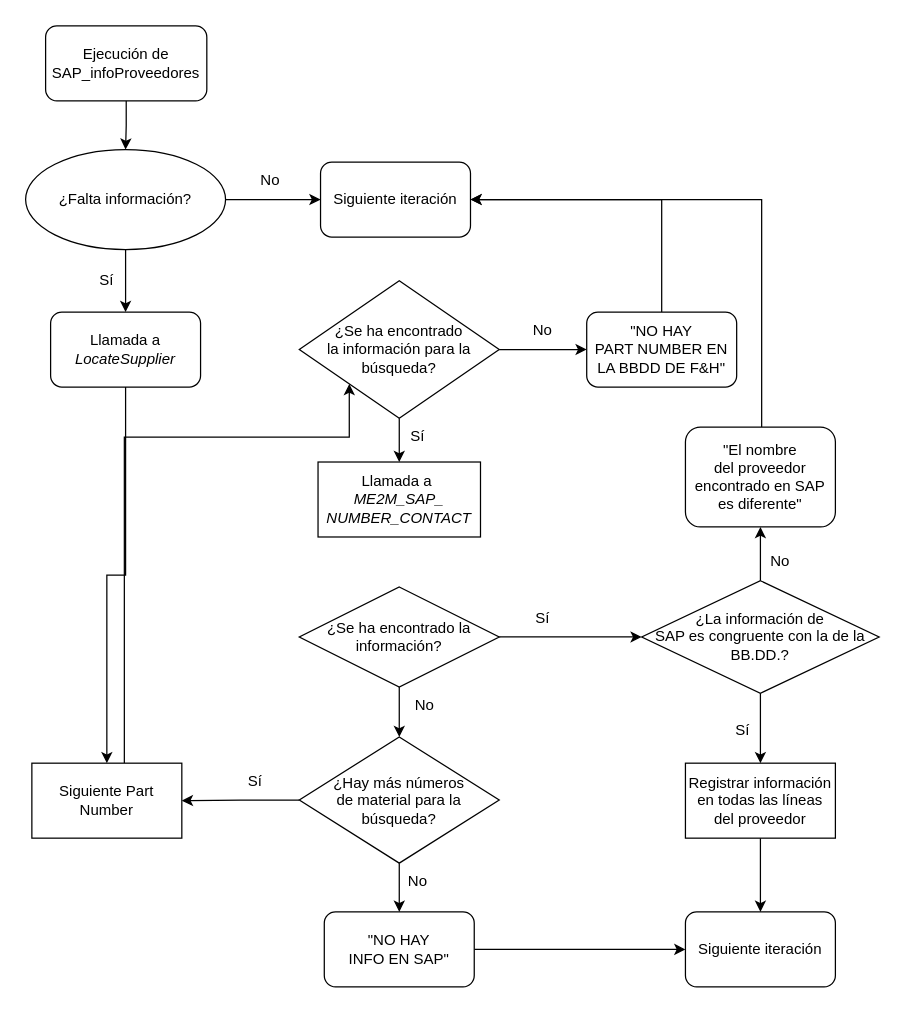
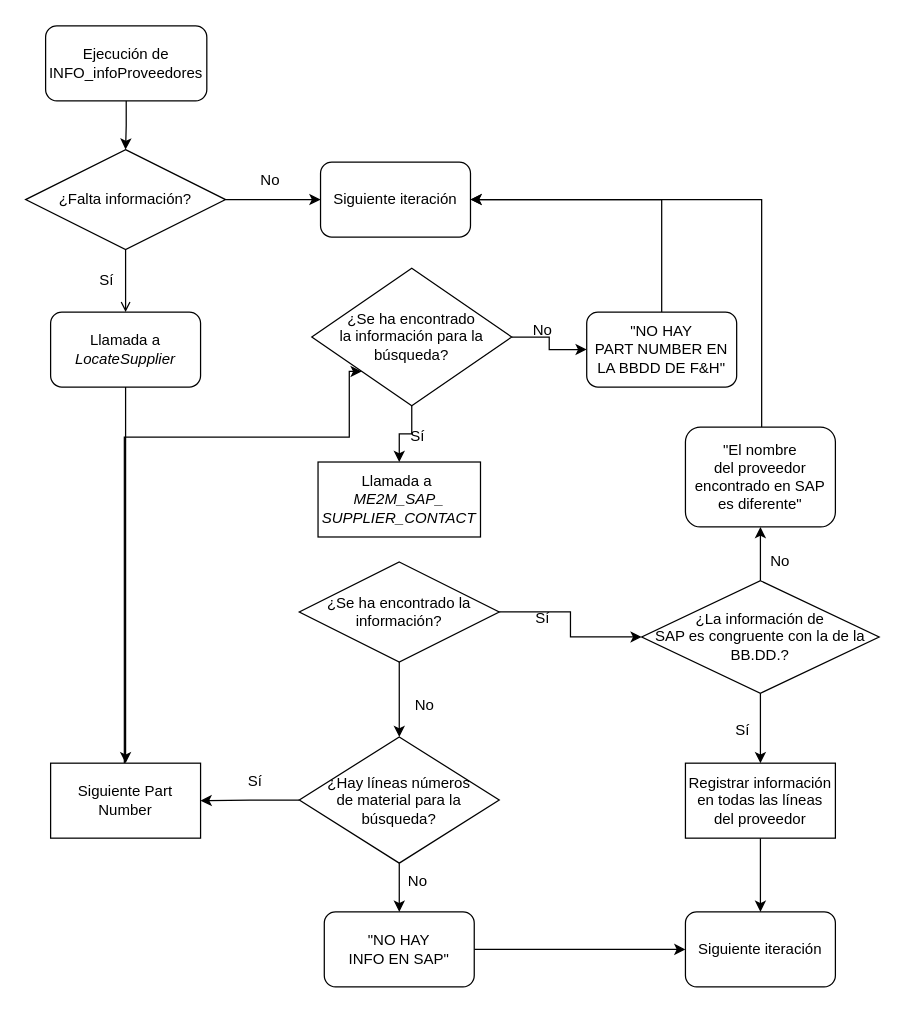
(126, 63) -> (126, 63)
(126, 199) -> (126, 199)
(126, 302) -> (126, 304)
(399, 349) -> (412, 337)
(399, 499) -> (399, 499)
(399, 637) -> (399, 612)
(107, 801) -> (126, 801)
(399, 801) -> (399, 801)
